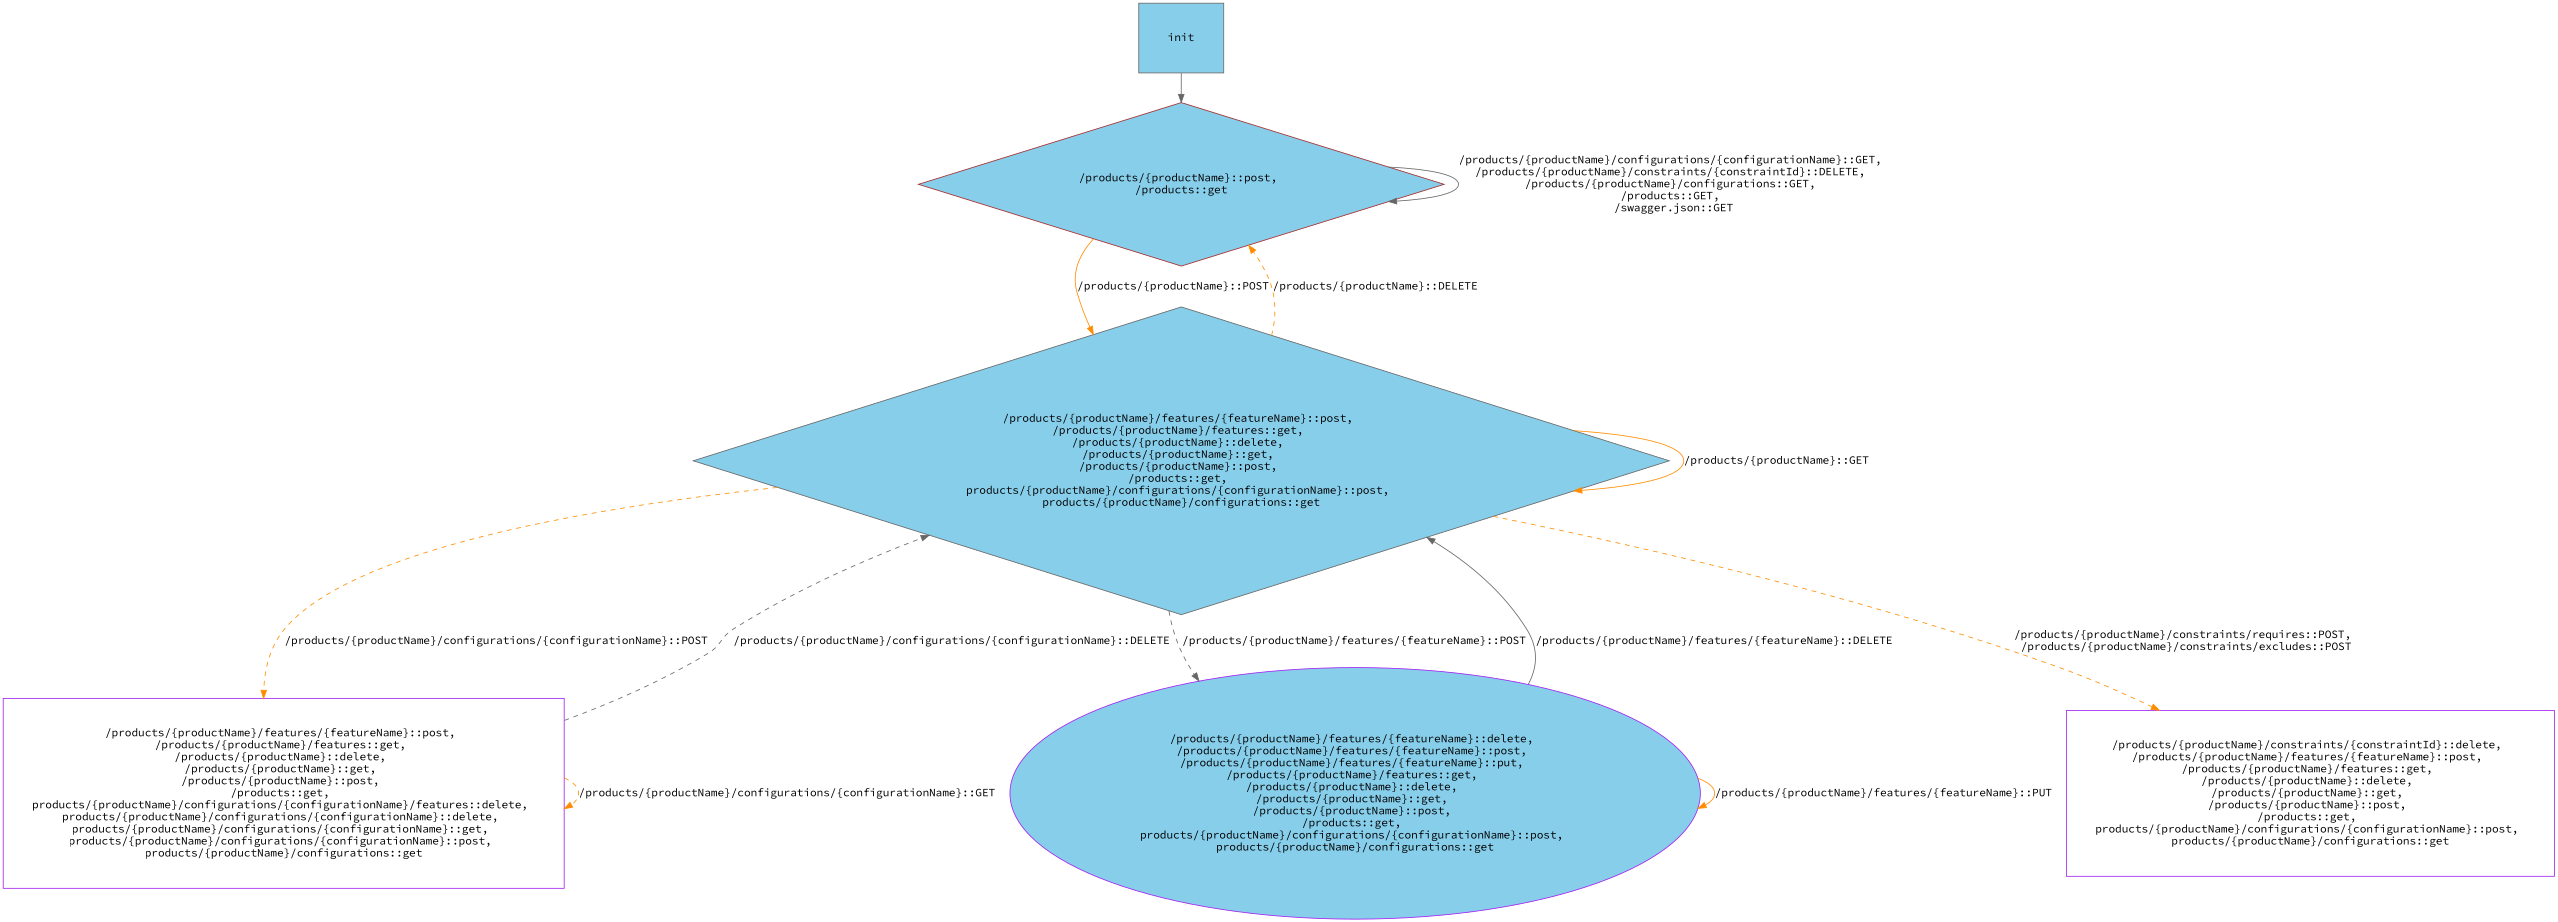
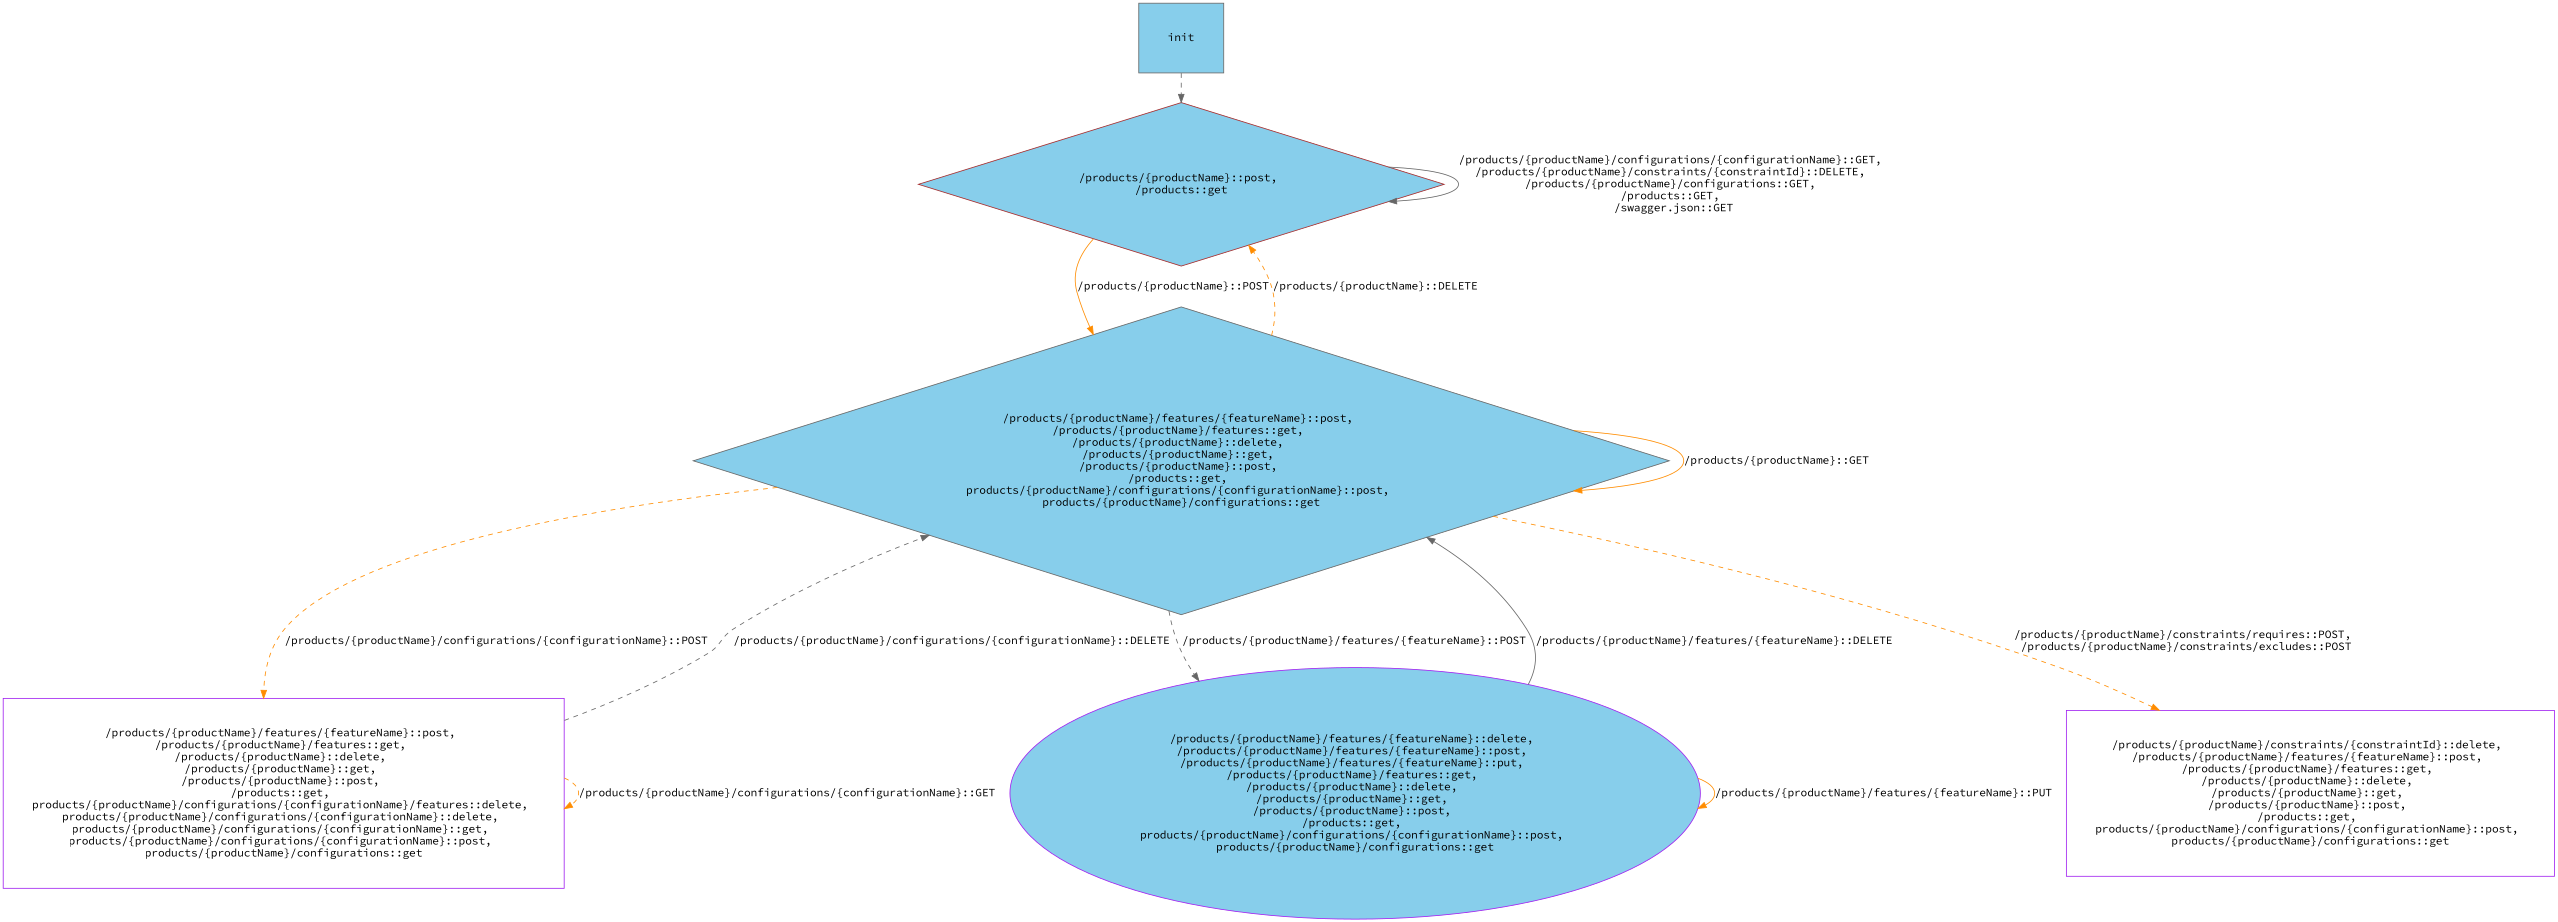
(1181, 84) -> (1181, 84)
